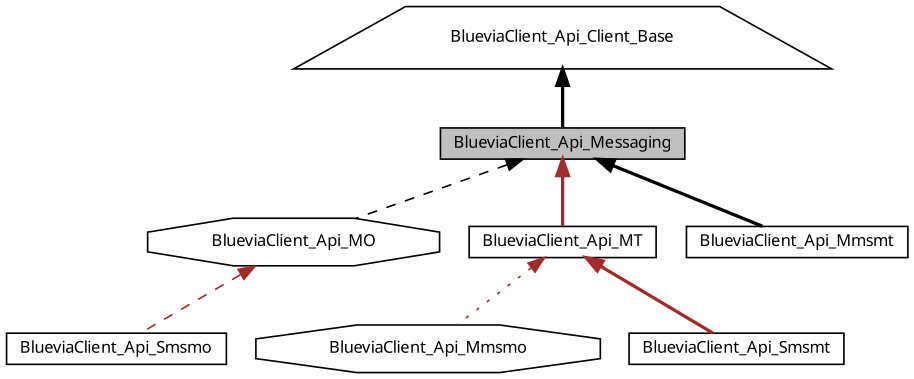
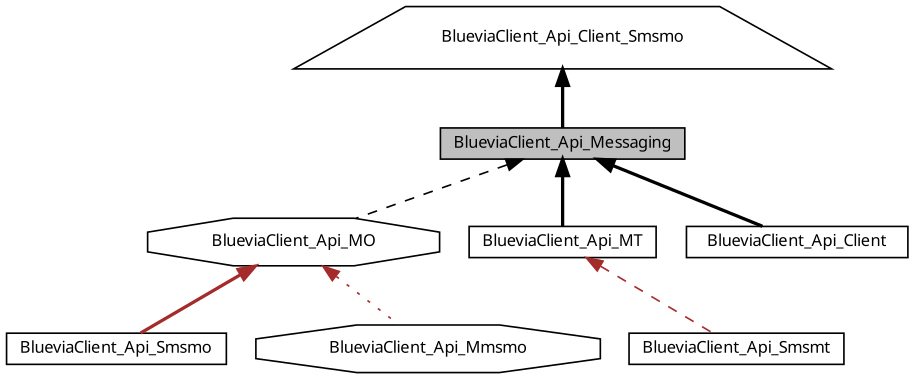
(563, 38) -> (563, 38)
(563, 201) -> (563, 201)
(797, 242) -> (797, 242)
(494, 296) -> (368, 301)
(657, 300) -> (657, 300)
(191, 304) -> (191, 304)
